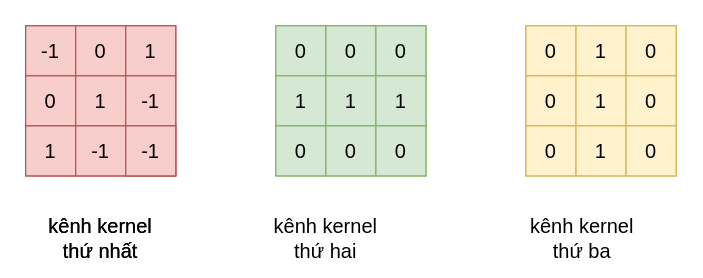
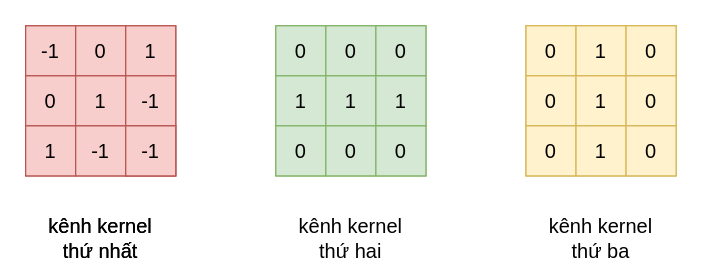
(326, 238) -> (351, 238)
(582, 238) -> (601, 238)
